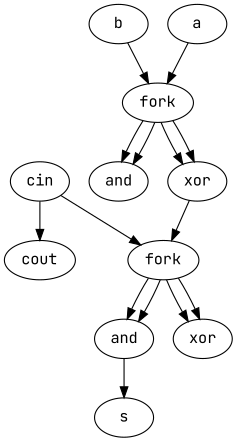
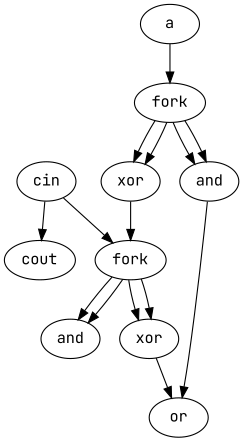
(119, 24) -> none
(124, 418) -> none
none -> (179, 418)
